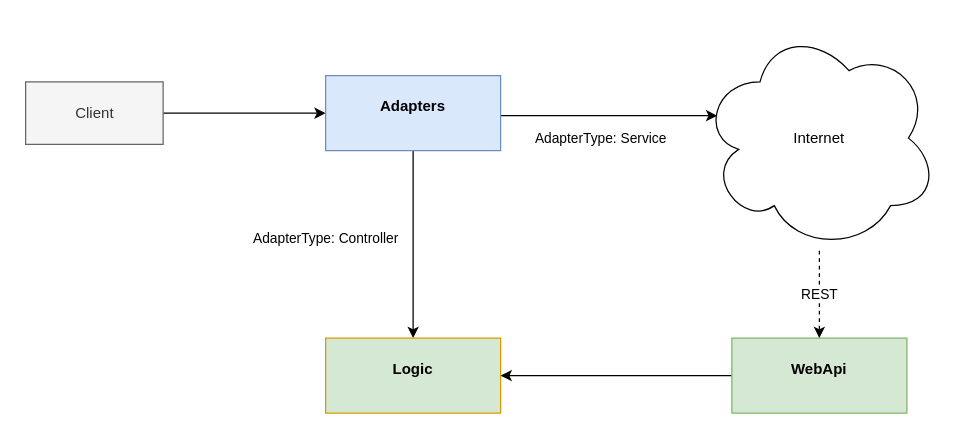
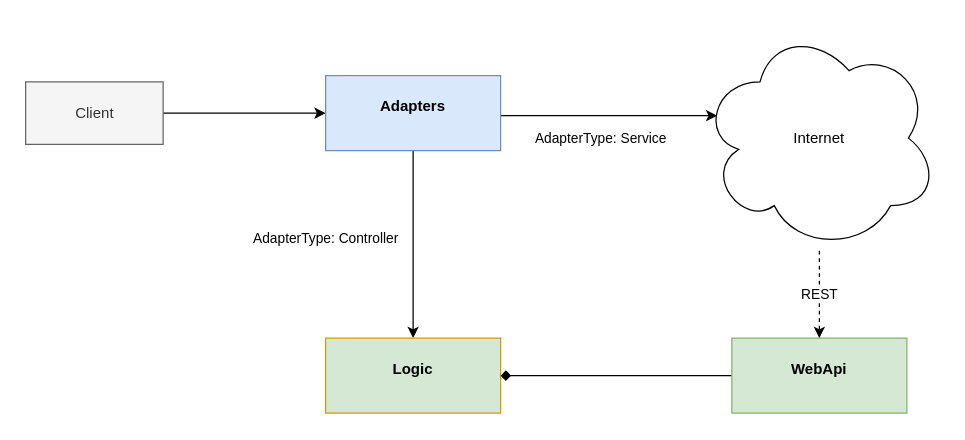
(511, 376) -> (511, 376)
